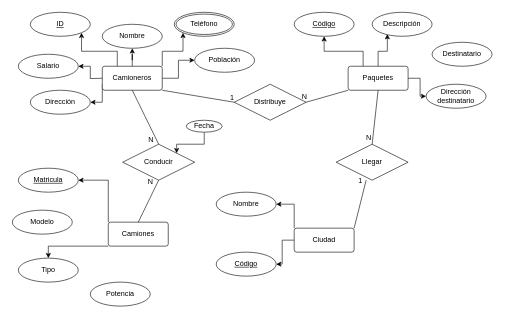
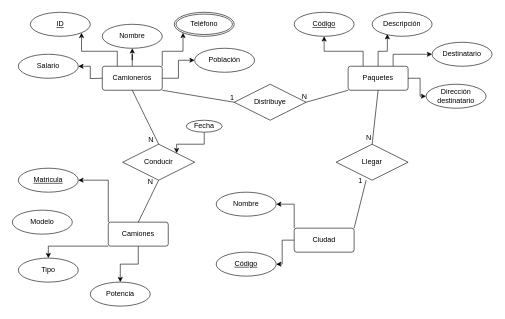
none -> (393, 54)
(60, 102) -> none
(95, 102) -> none
none -> (120, 264)
